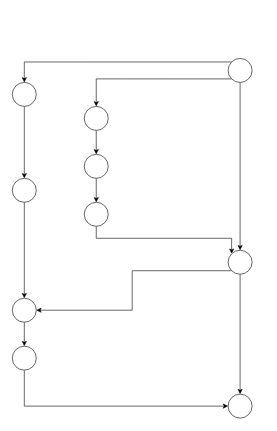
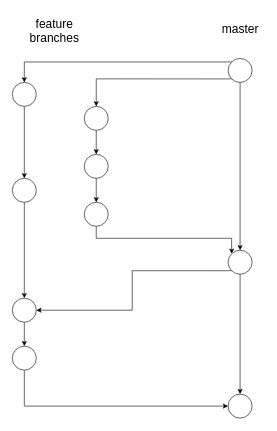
none -> (240, 29)
none -> (54, 30)
